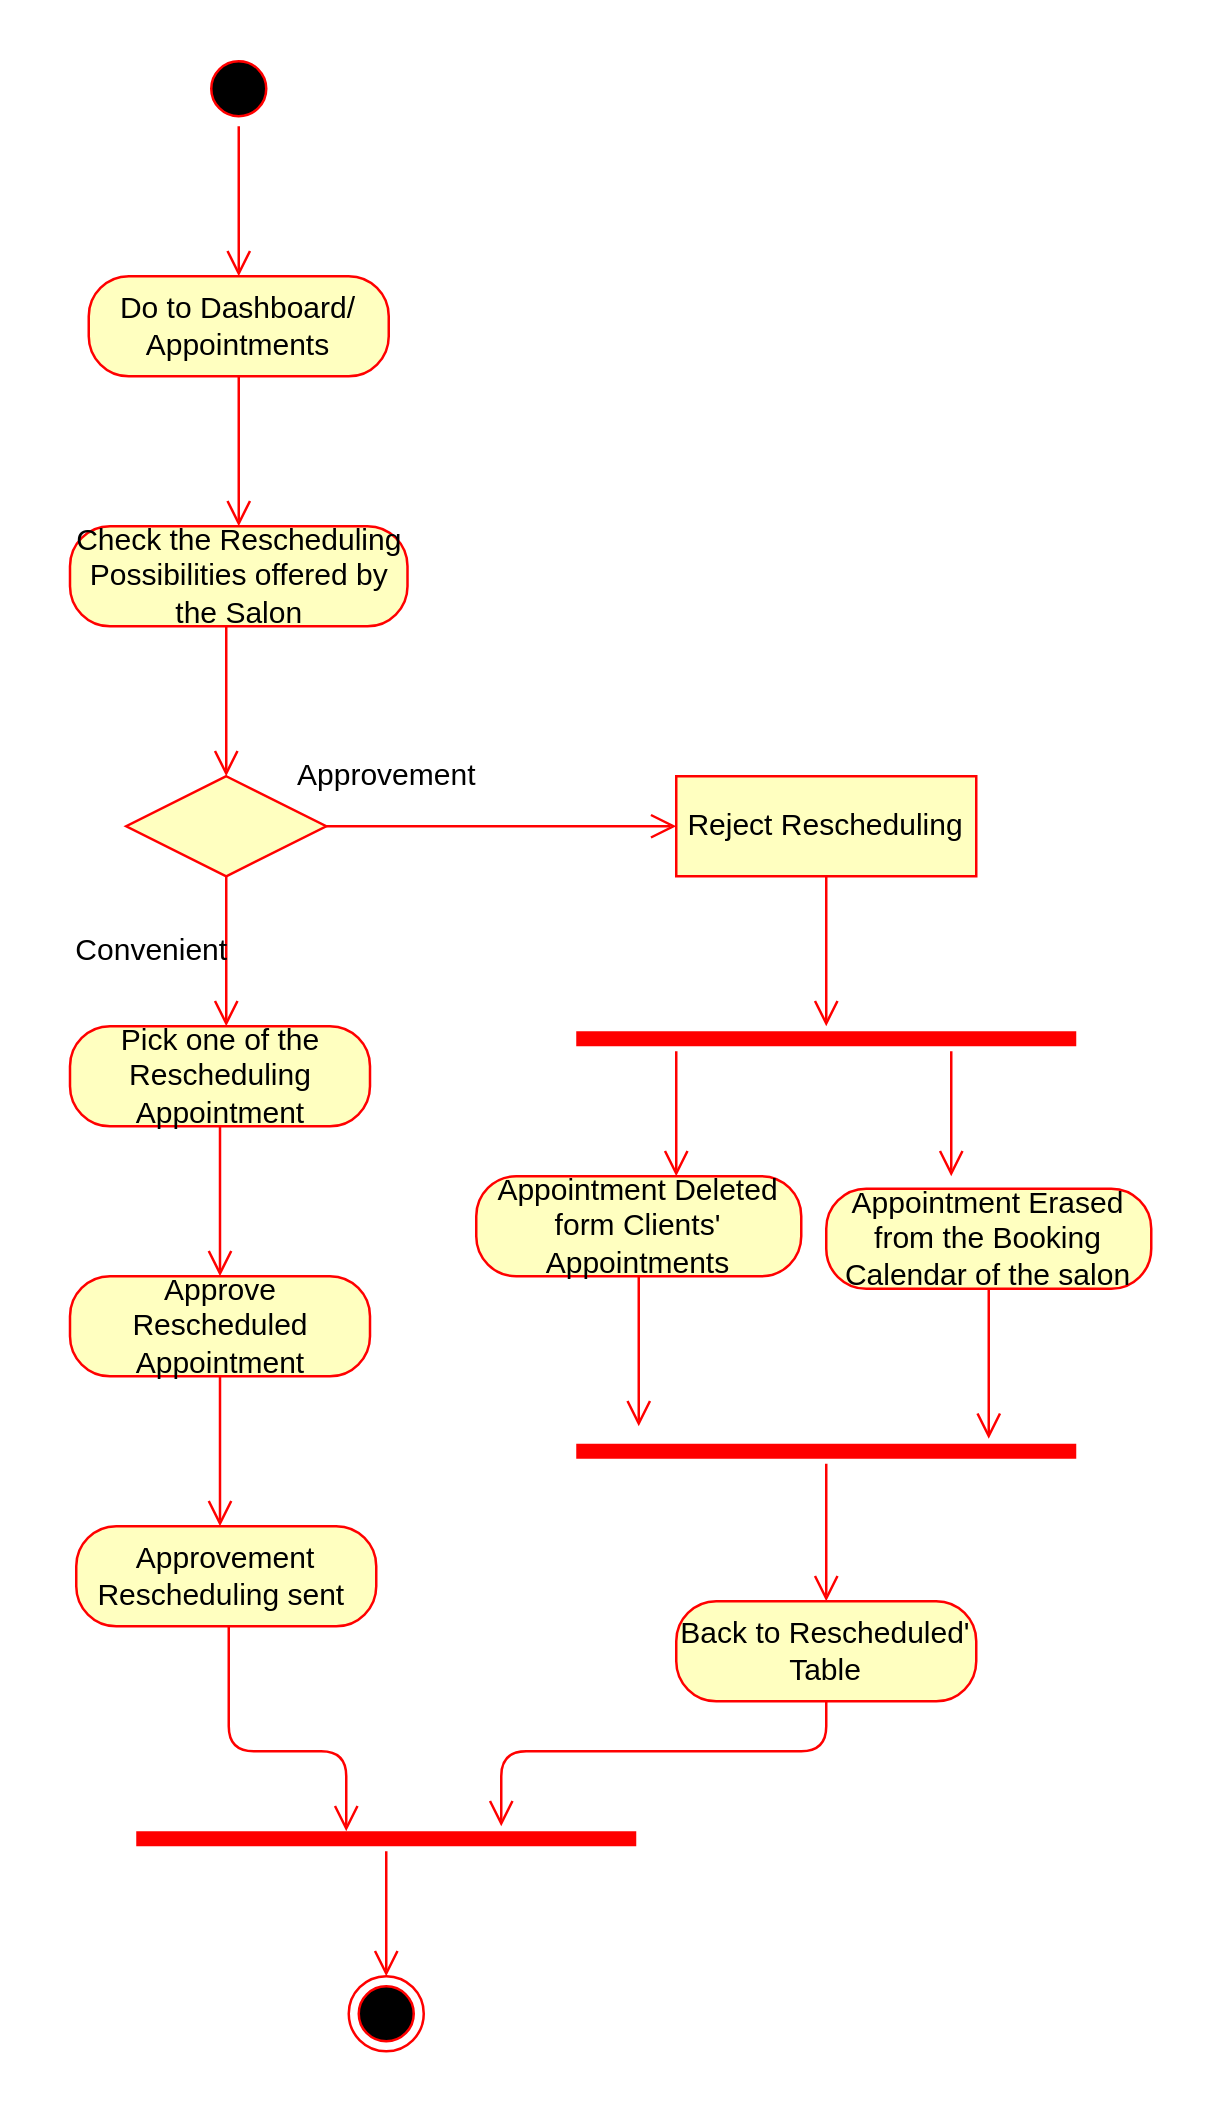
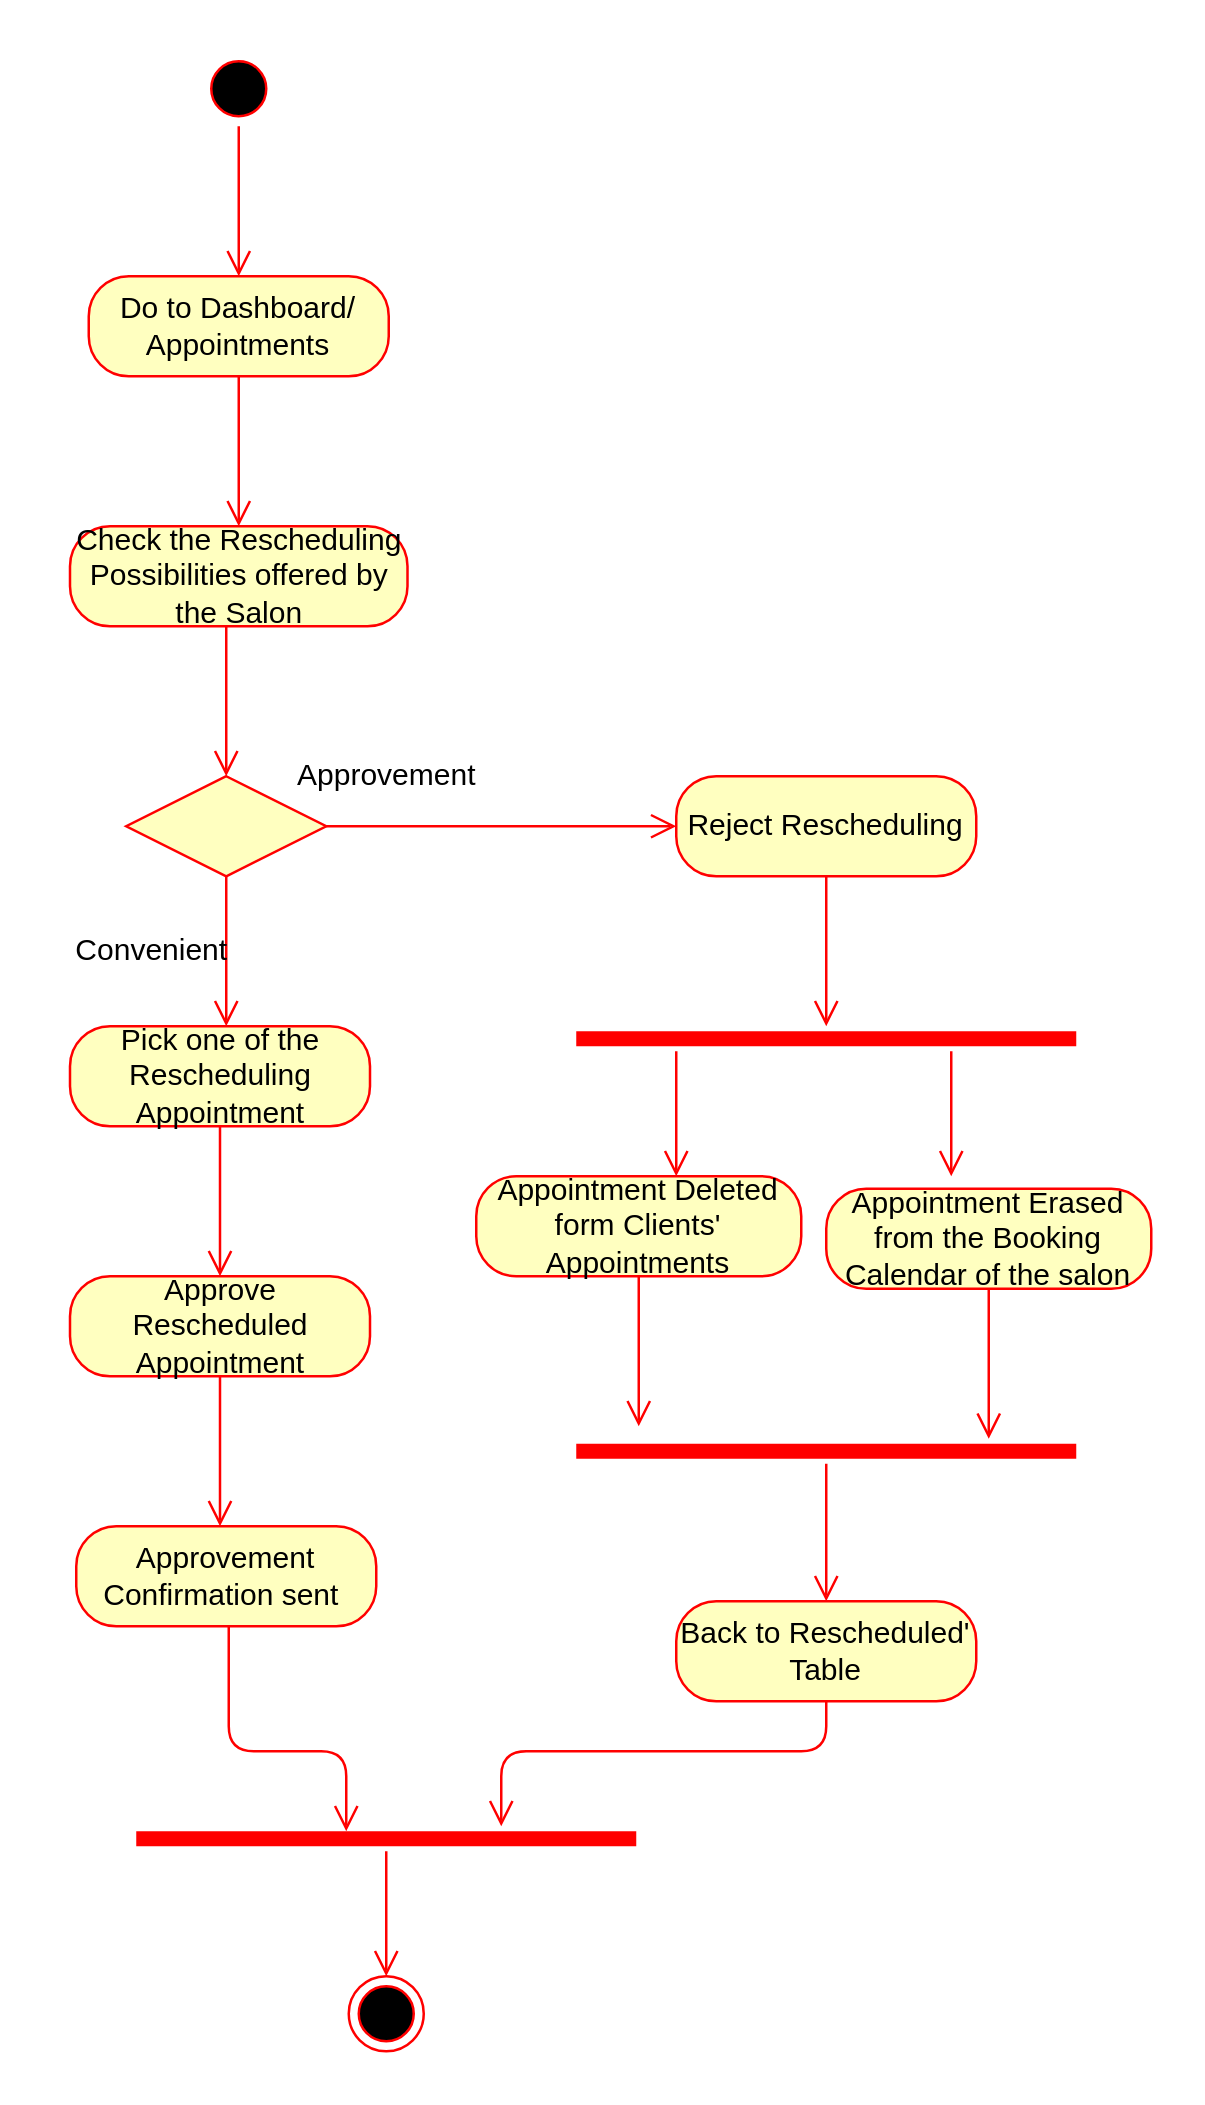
(826, 826) -> (826, 826)
(226, 1576) -> (226, 1576)
